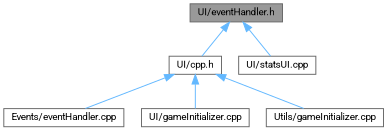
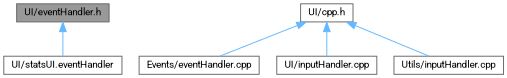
(213, 43) -> none
(277, 65) -> (63, 65)
(195, 118) -> (327, 65)
(325, 118) -> (449, 65)
